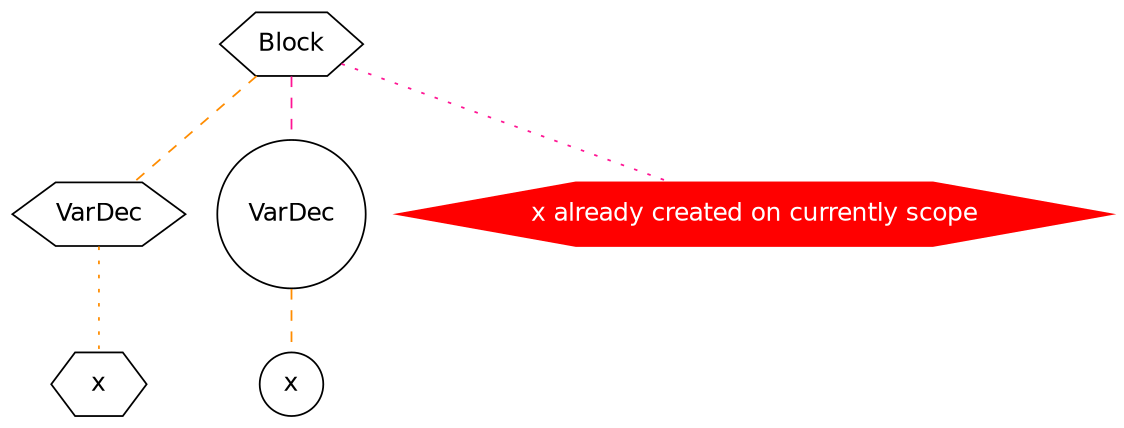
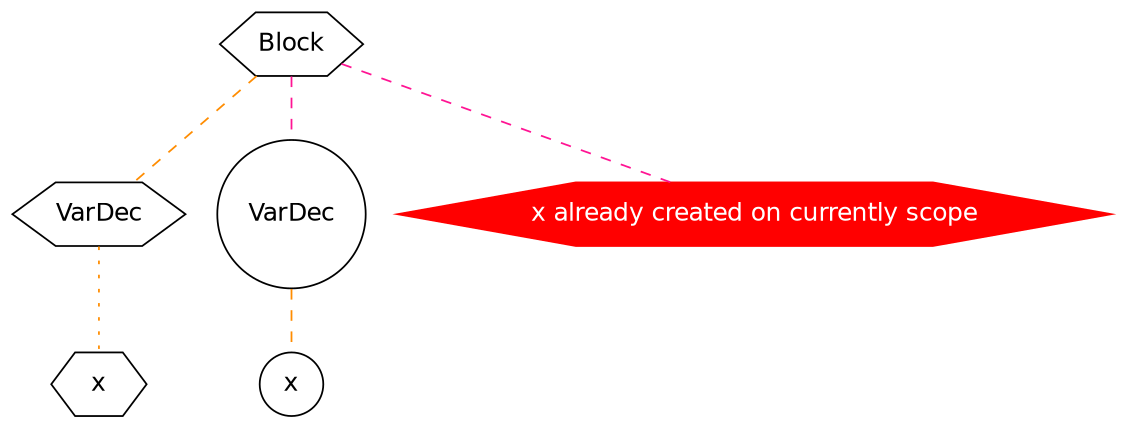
(506, 123) -> (506, 123)
